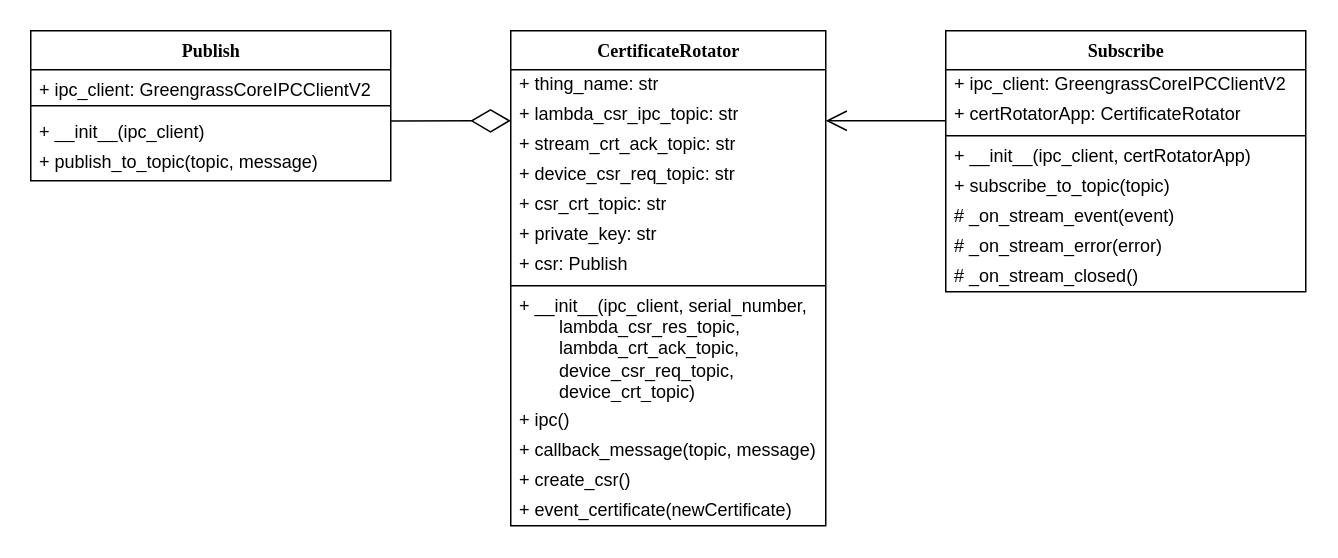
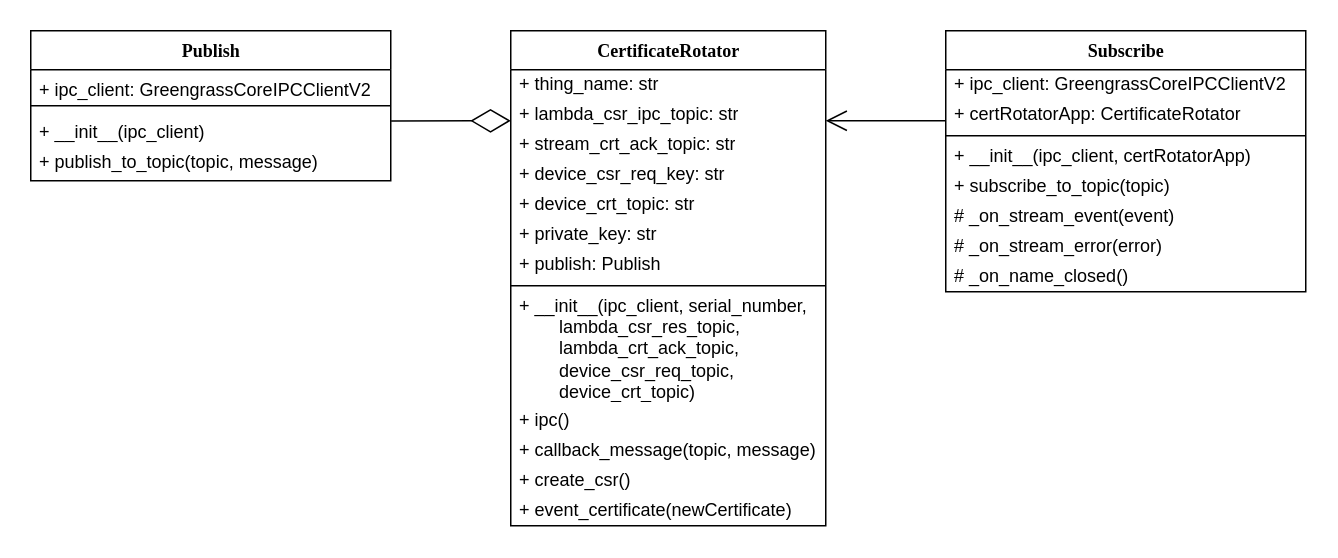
(646, 175) -> (639, 175)
(614, 205) -> (626, 205)
(583, 265) -> (599, 265)
(1058, 277) -> (1048, 277)
